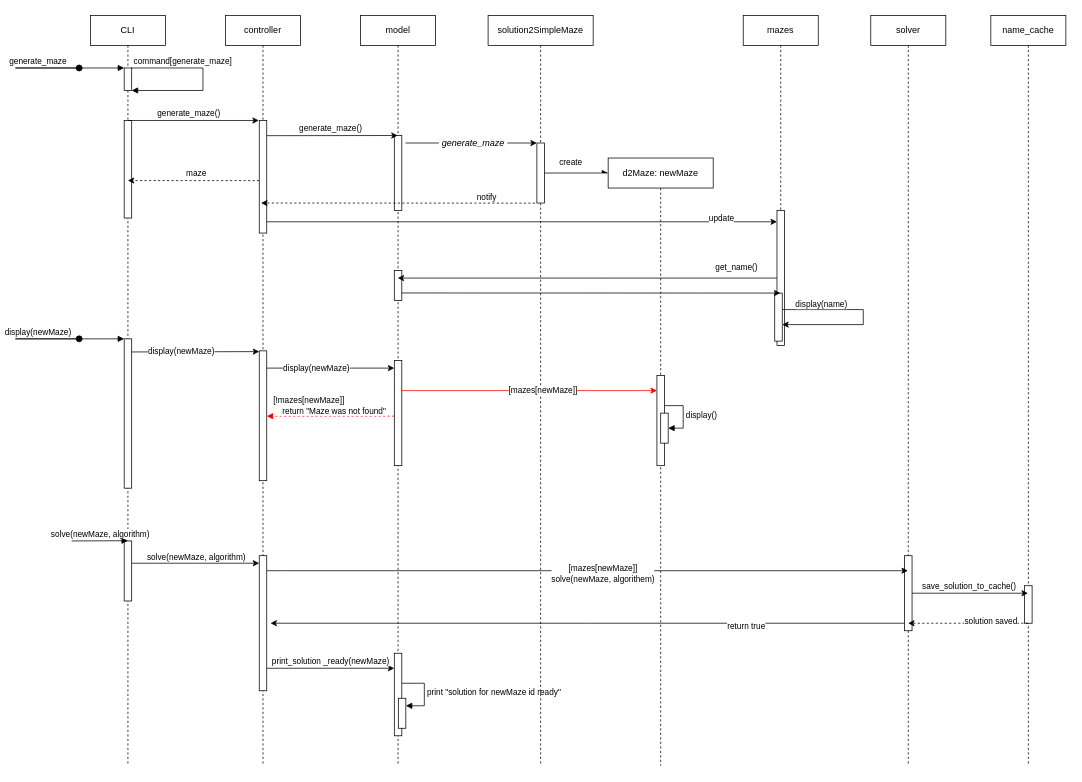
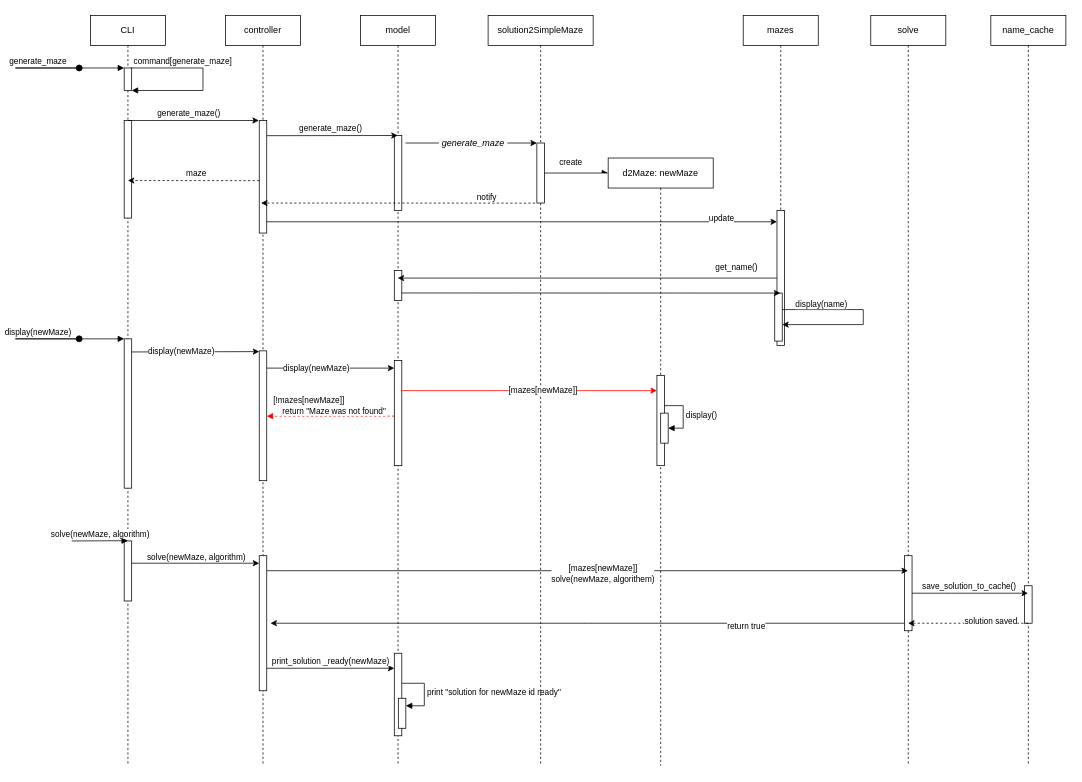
(908, 30) -> (908, 30)
